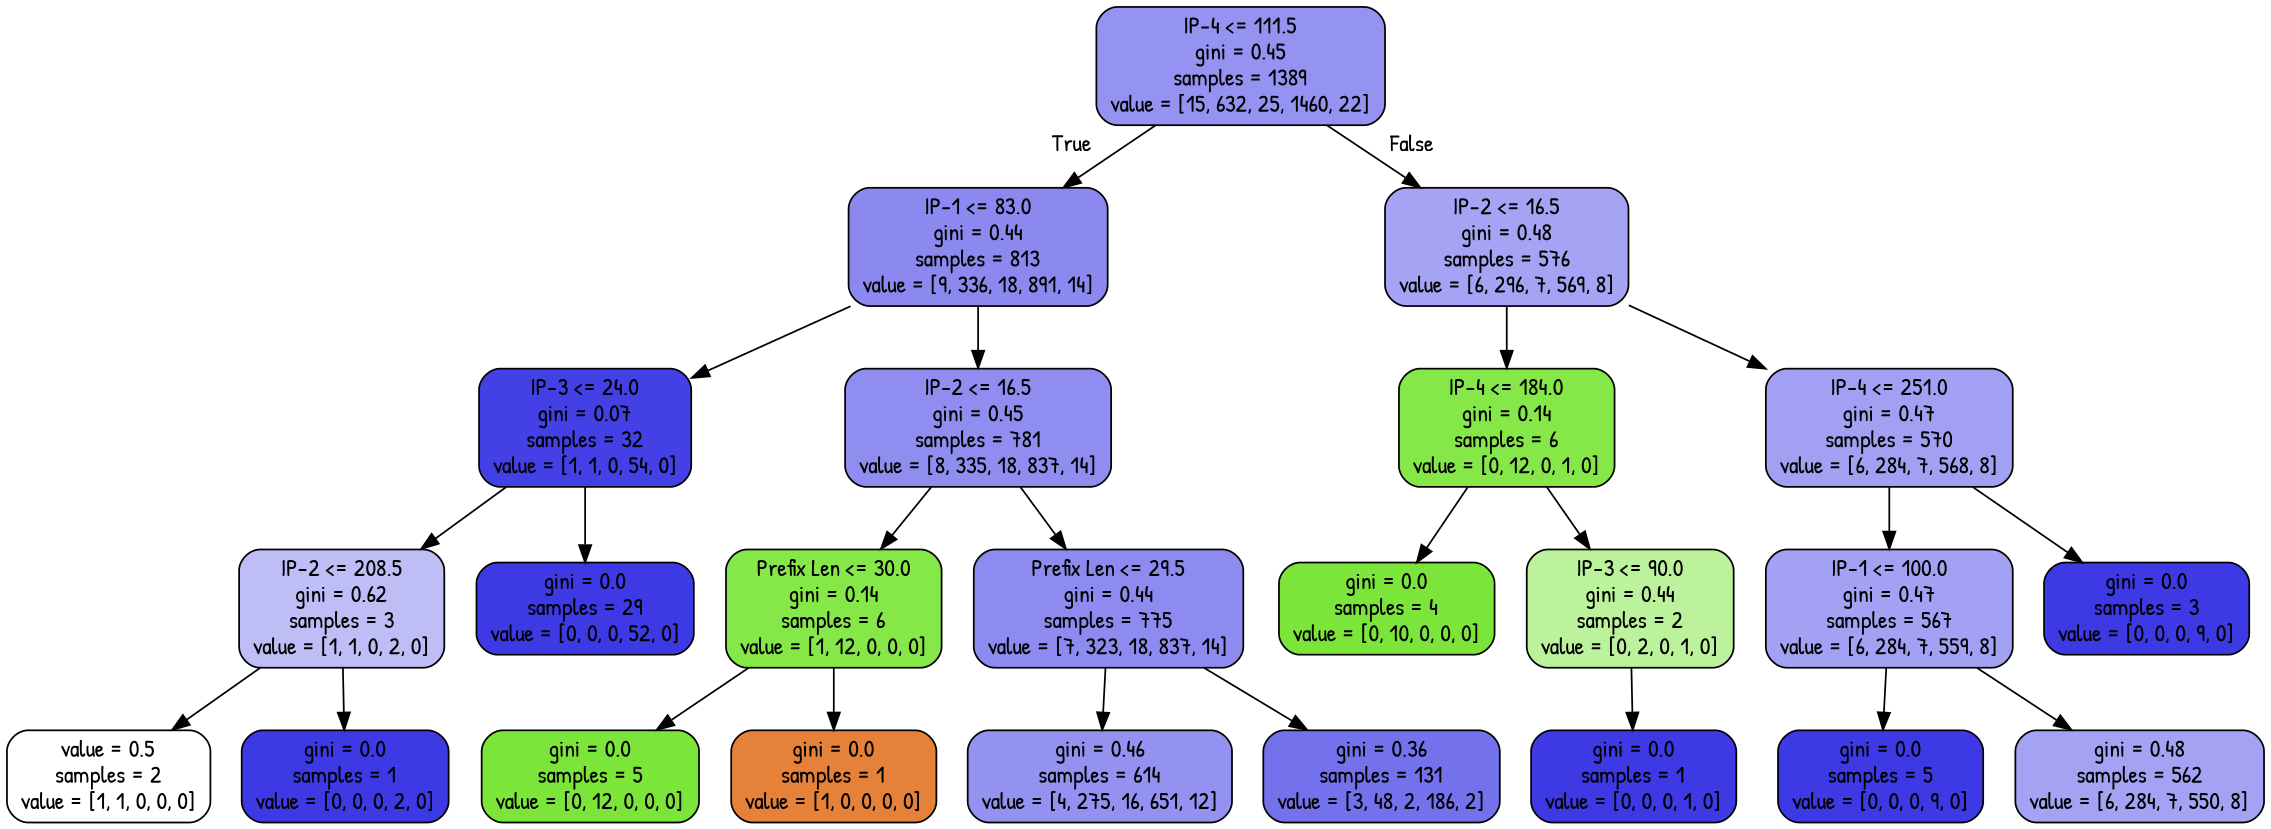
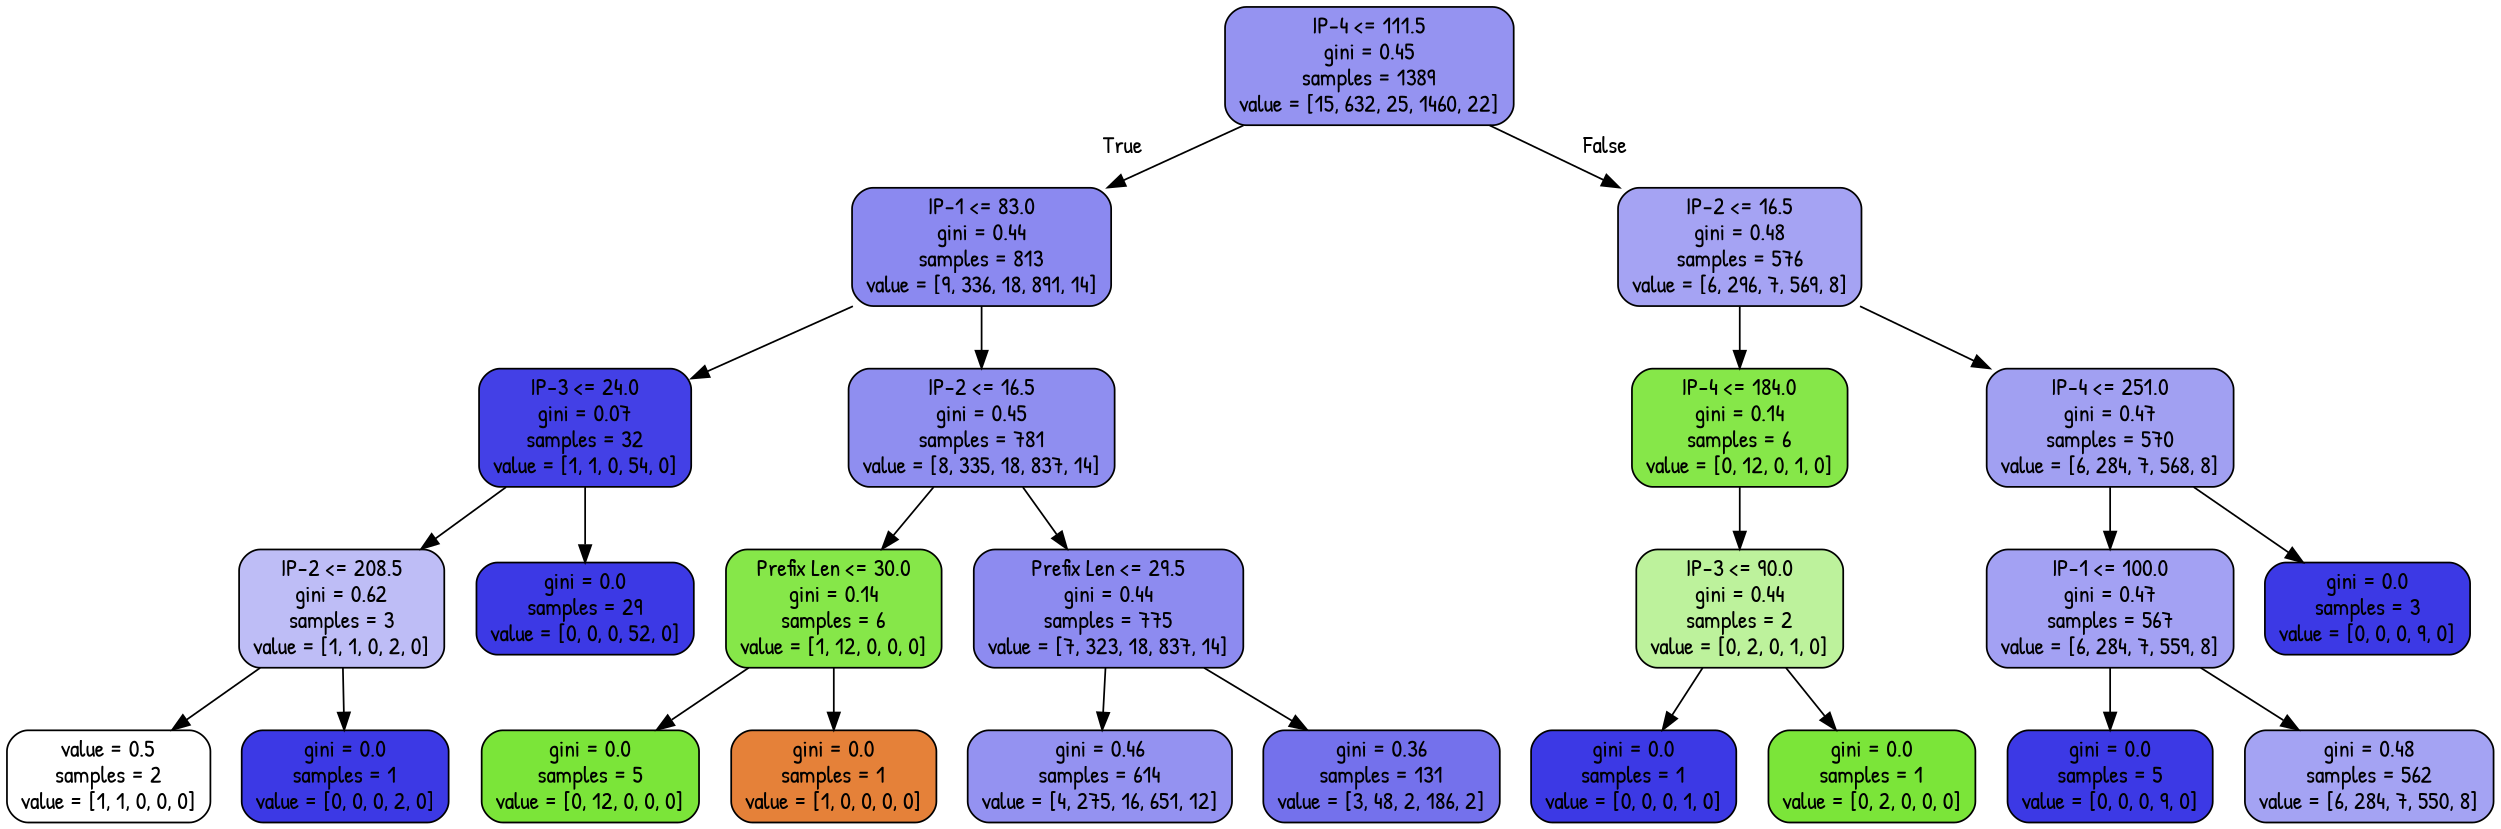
(1387, 609) -> none
none -> (1872, 776)
